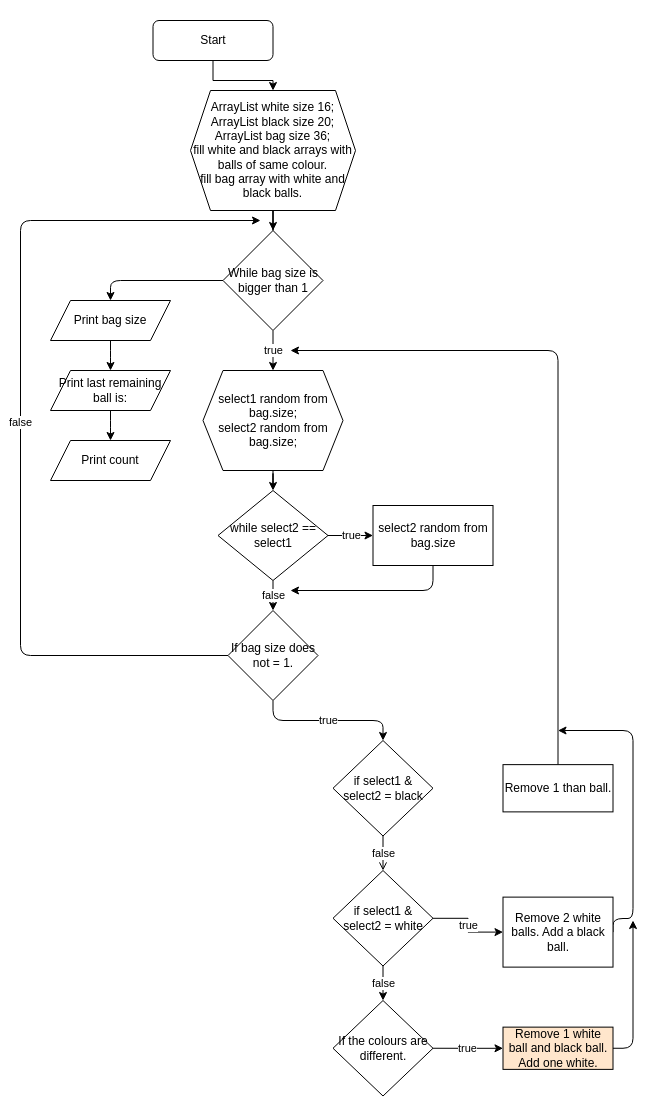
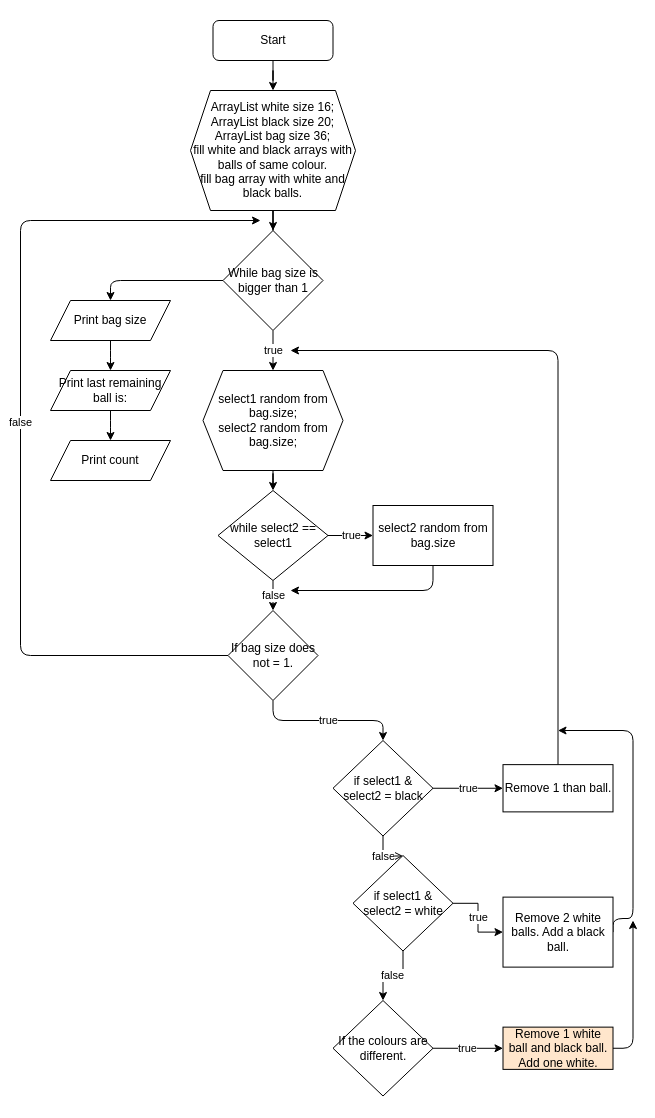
(213, 41) -> (273, 41)
none -> (464, 788)
(383, 918) -> (403, 903)
